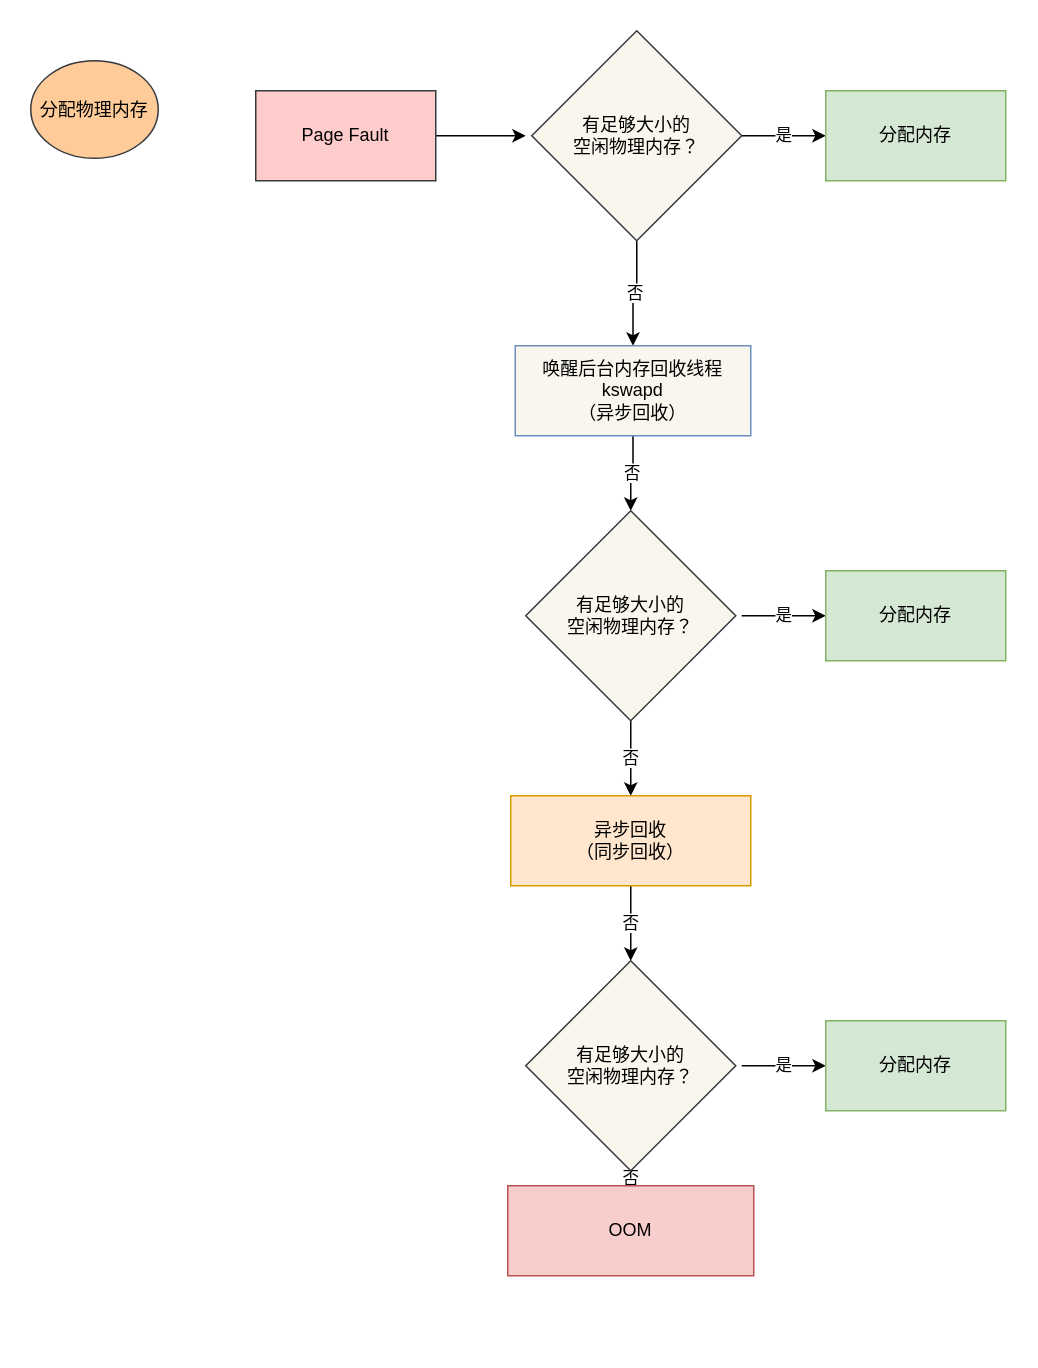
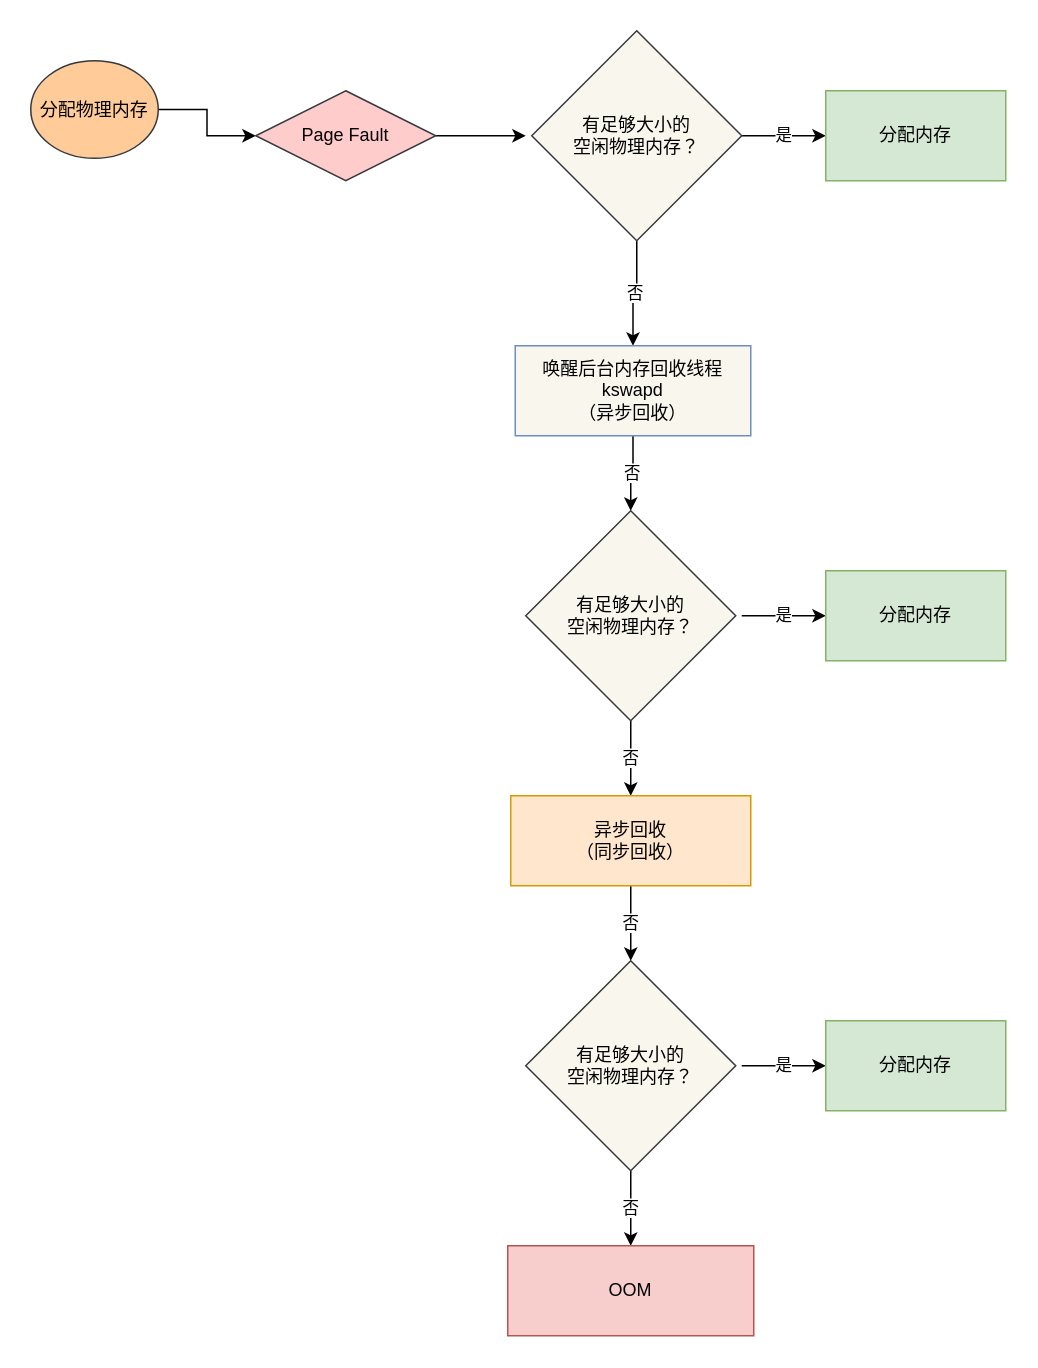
none -> (207, 118)
(346, 136) -> (346, 136)
(631, 1231) -> (631, 1291)
